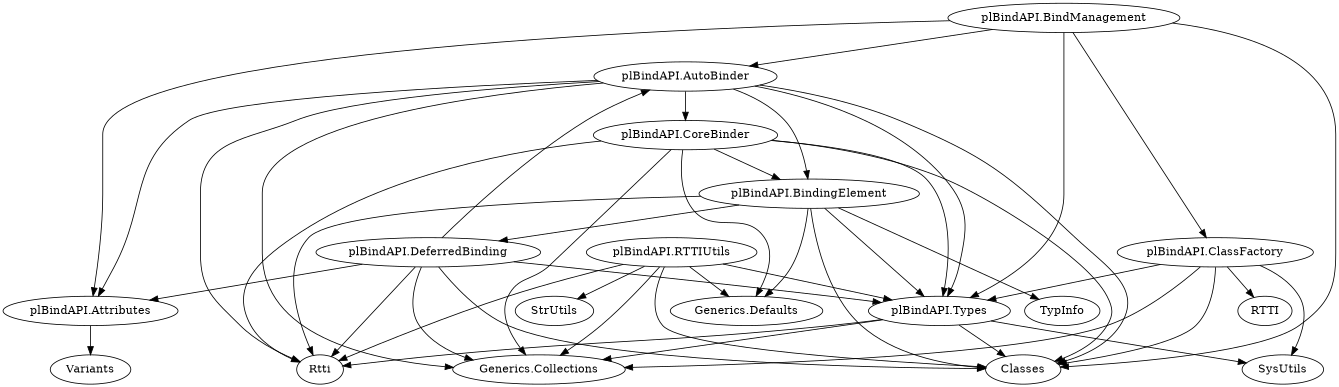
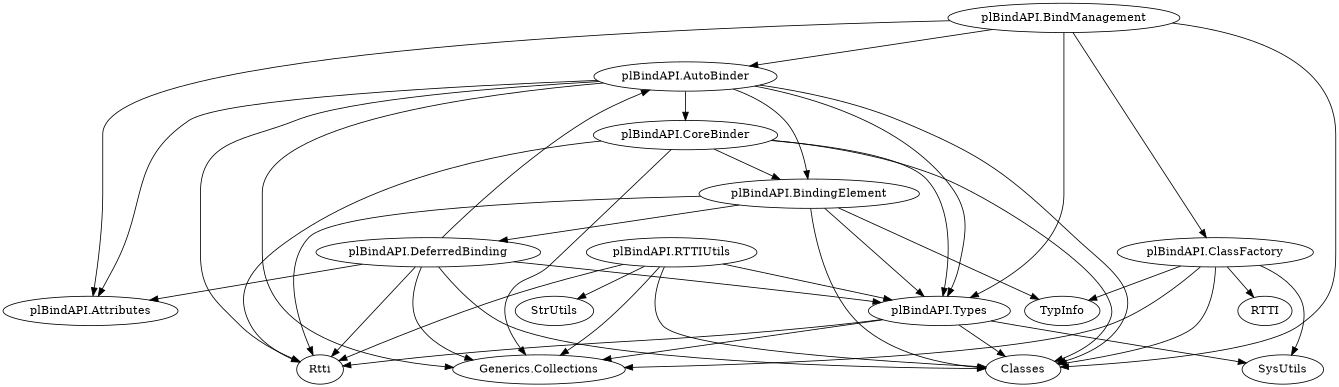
(1078, 281) -> (1139, 282)
(747, 311) -> none
(91, 370) -> none
